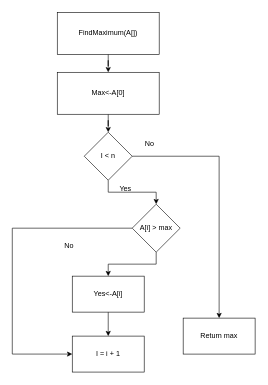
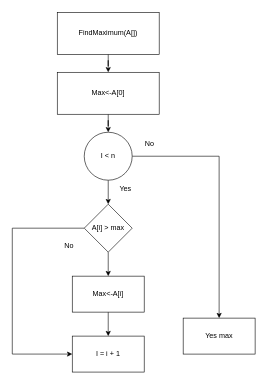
(108, 156) -> (108, 156)
(156, 228) -> (108, 228)
(108, 294) -> (108, 294)
(219, 336) -> (219, 336)
